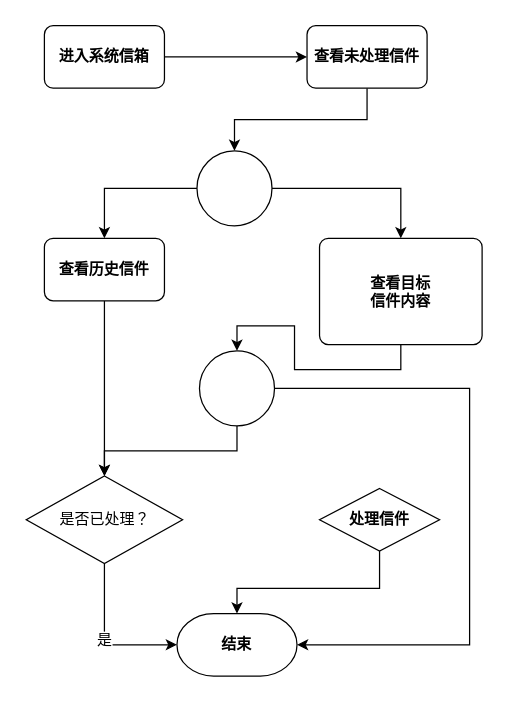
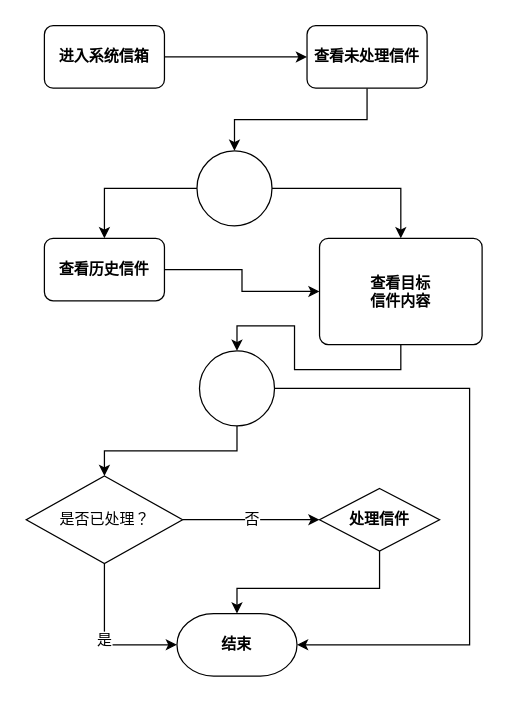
(104, 374) -> (242, 276)
none -> (247, 519)
